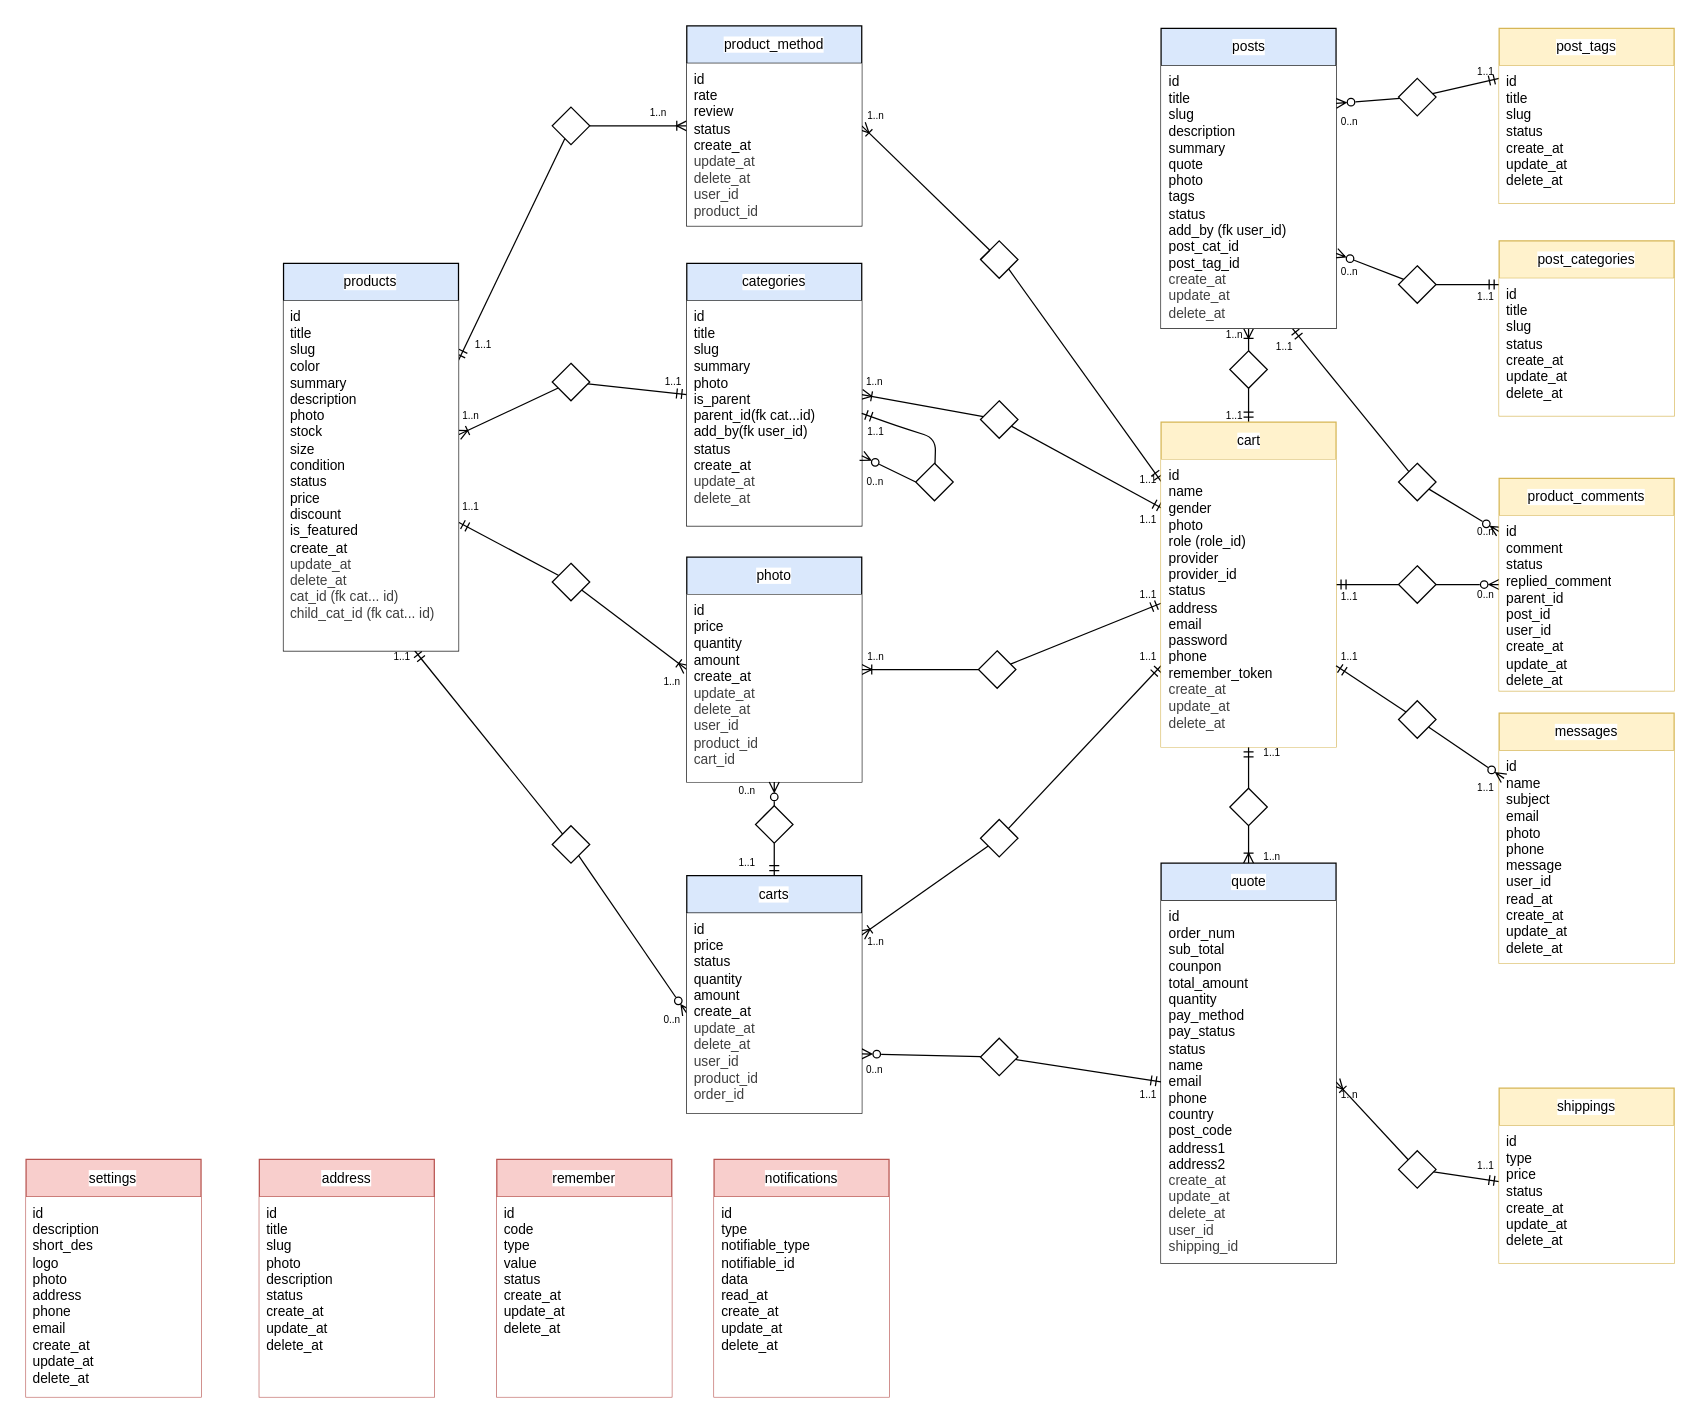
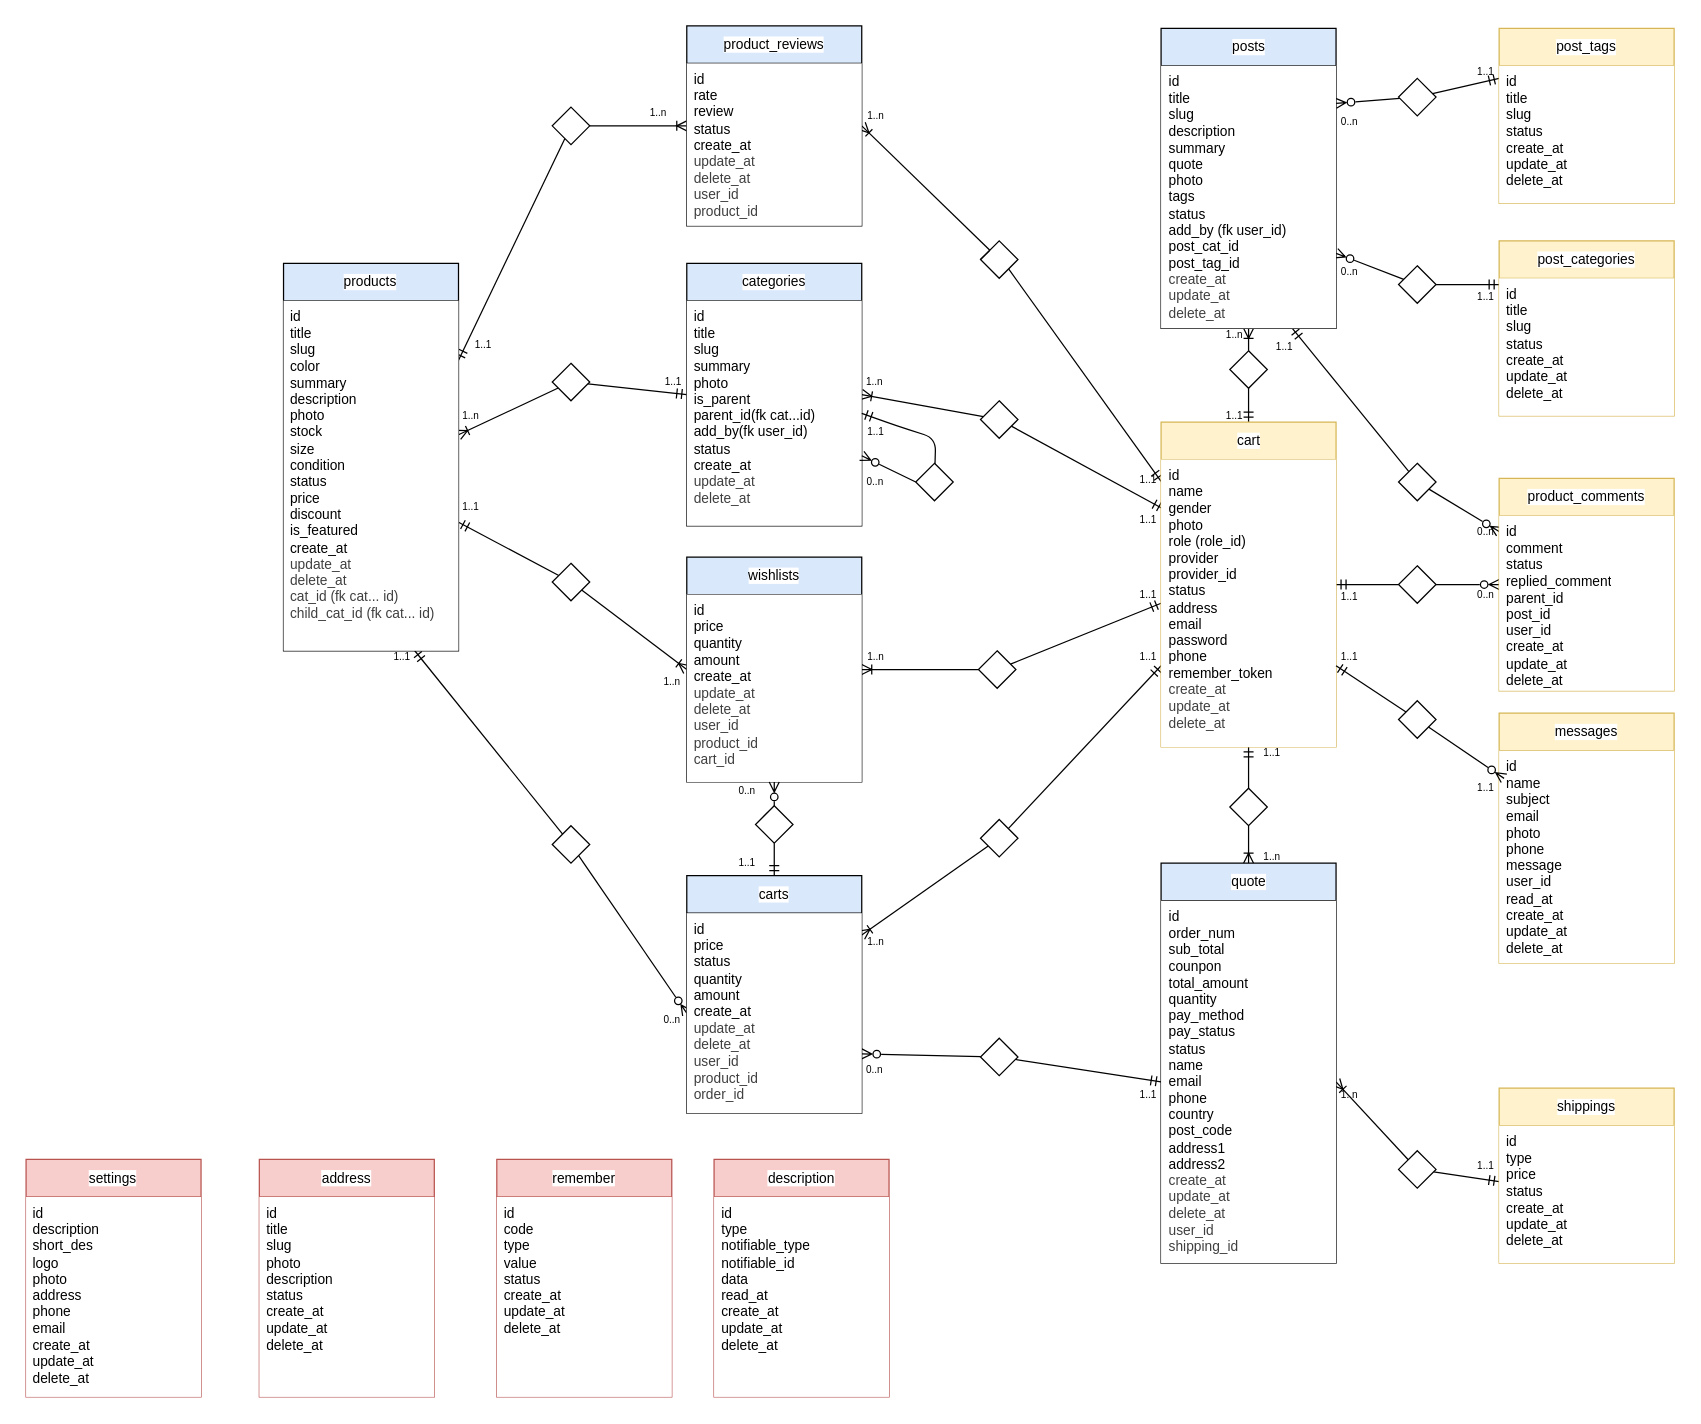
(774, 44) -> (774, 44)
(774, 576) -> (774, 576)
(802, 1178) -> (802, 1178)
